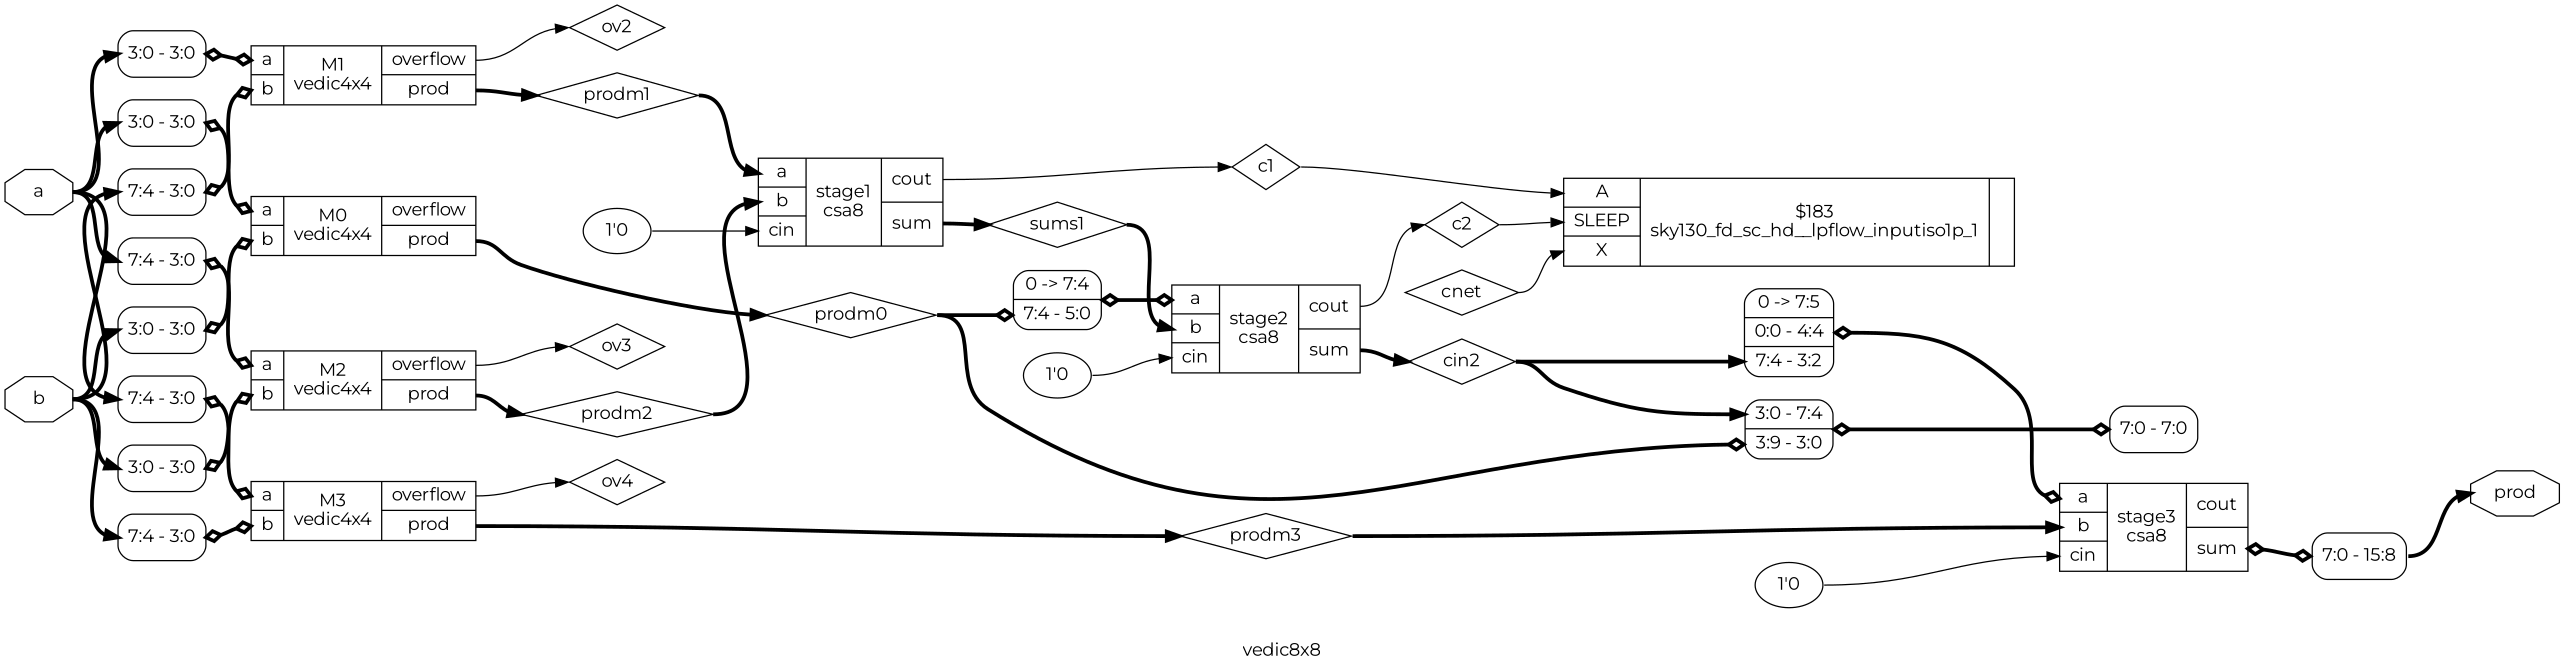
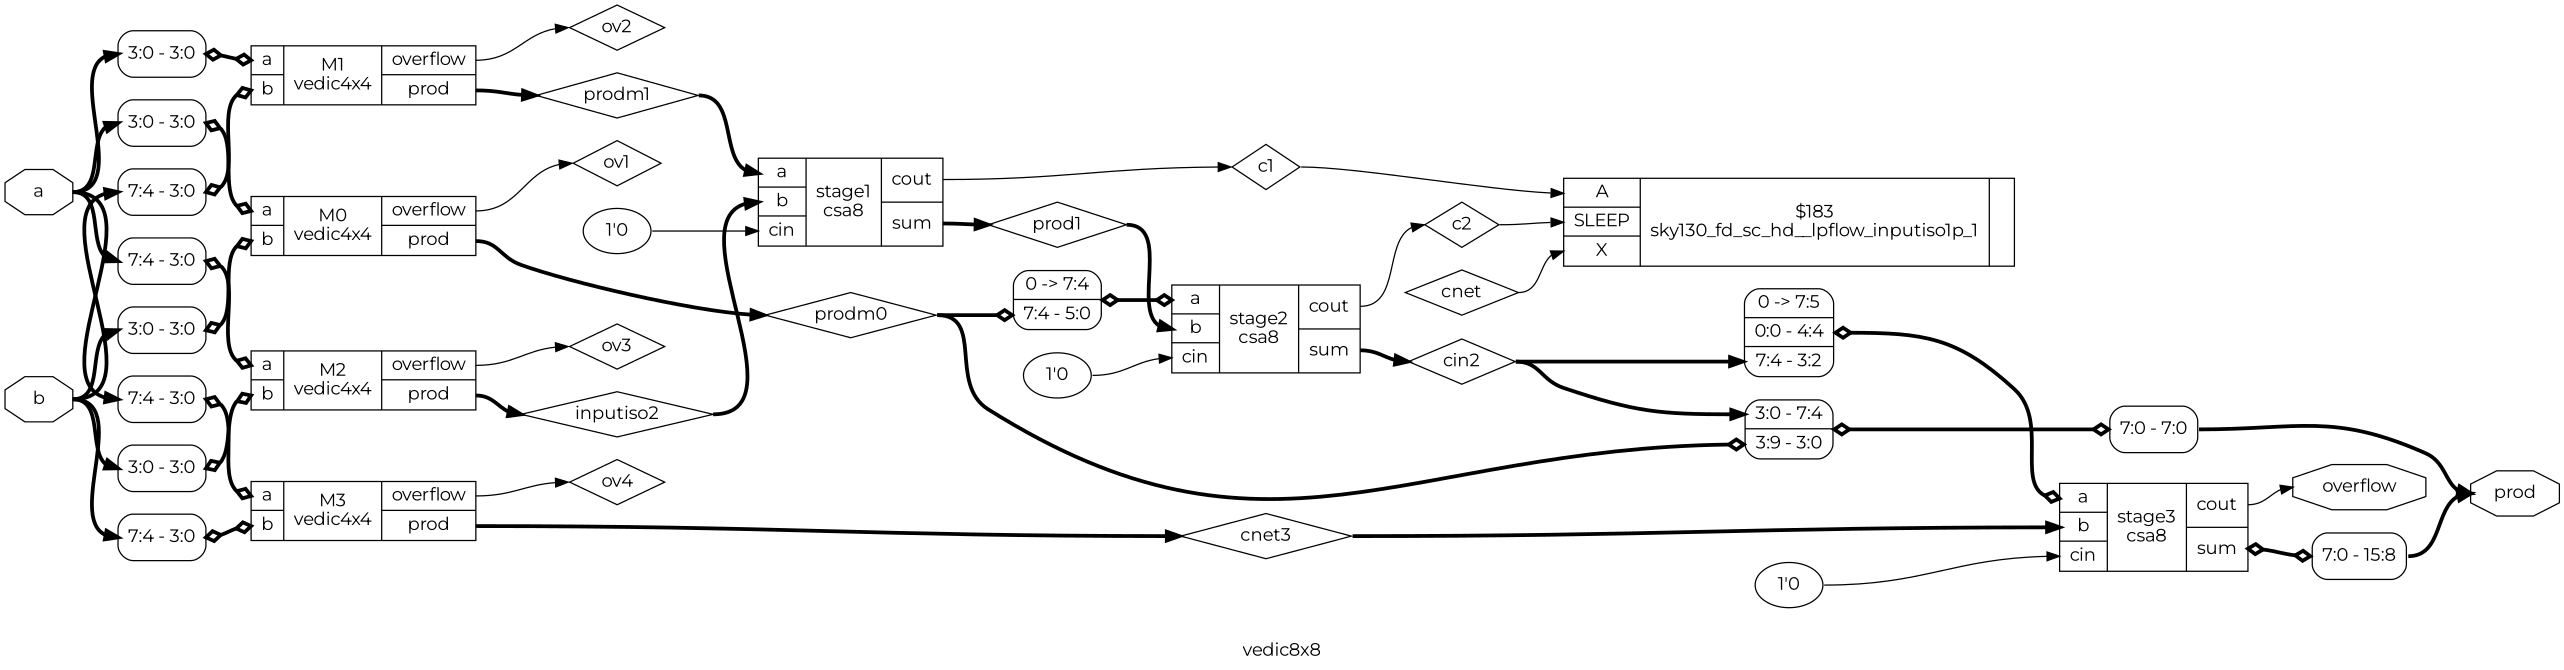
none -> (617, 163)
(1057, 225) -> (1057, 225)
(617, 414) -> (617, 414)
none -> (2339, 428)
none -> (2359, 487)
(1266, 536) -> (1266, 536)
